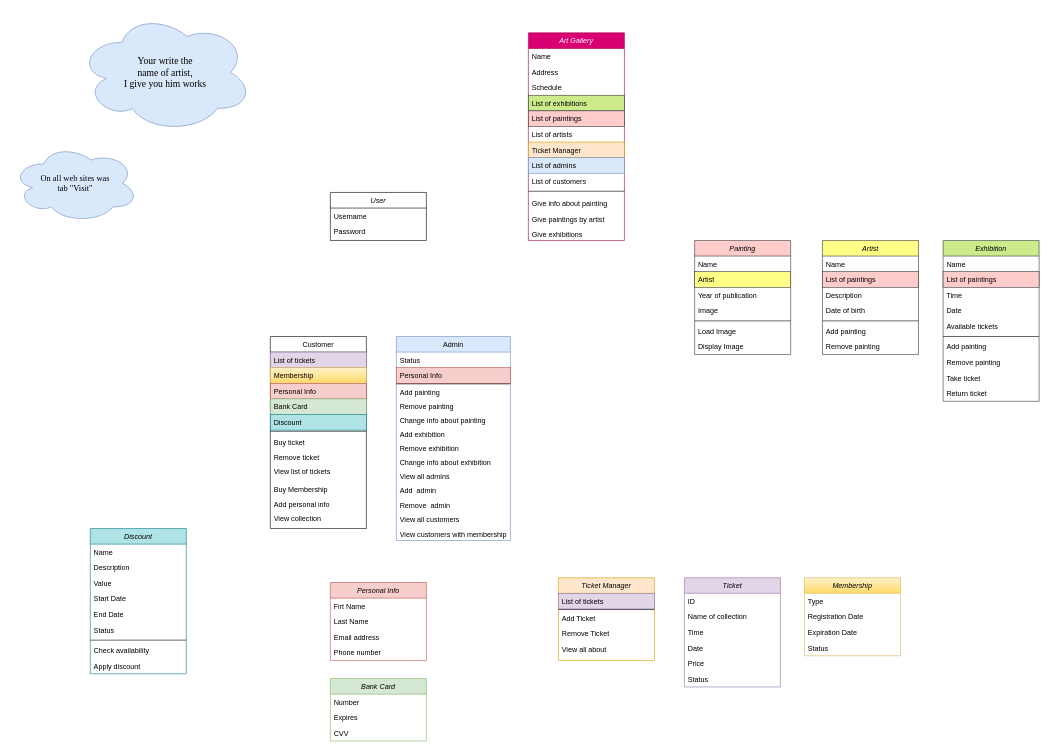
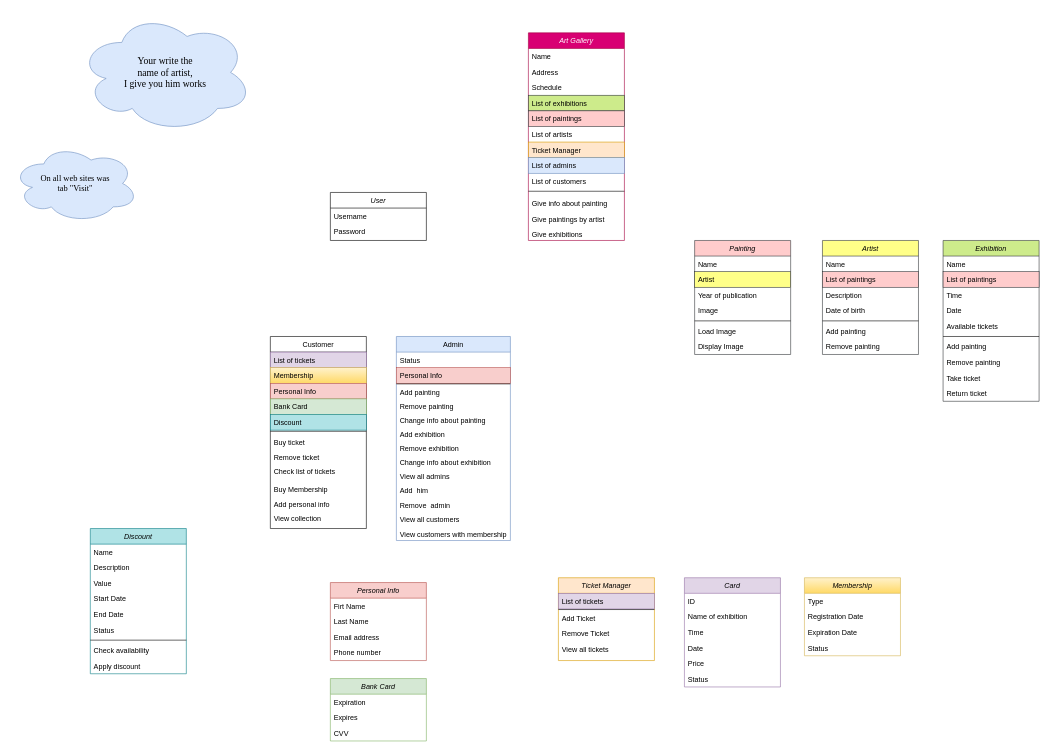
(307, 472) -> (310, 472)
(418, 491) -> (414, 491)
(732, 586) -> (732, 586)
(719, 617) -> (719, 617)
(585, 649) -> (588, 649)
(346, 702) -> (352, 702)
